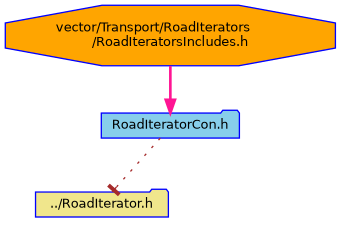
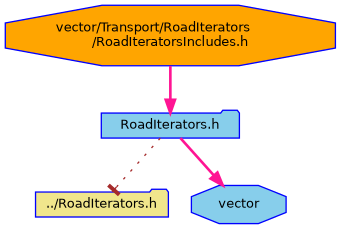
(170, 126) -> (170, 126)
(102, 205) -> (102, 205)
none -> (239, 205)
